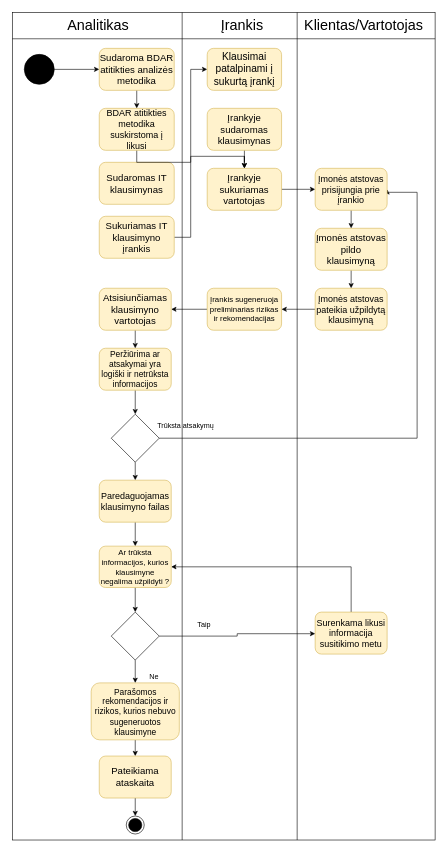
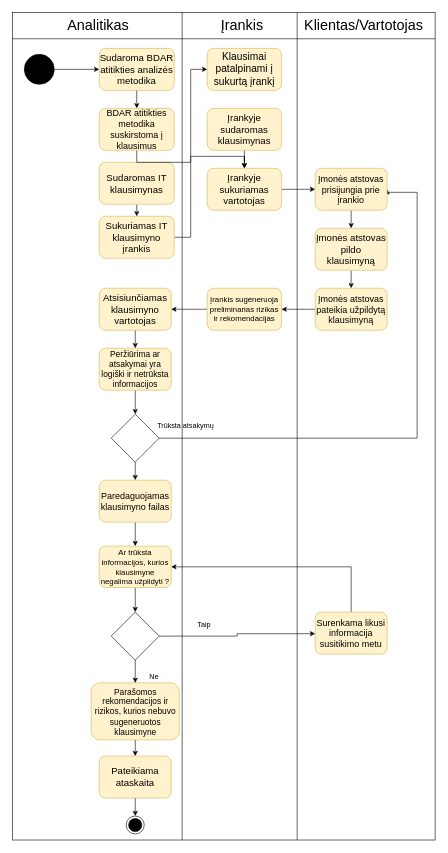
(137, 129) -> (137, 129)
none -> (137, 210)
